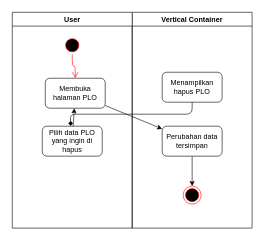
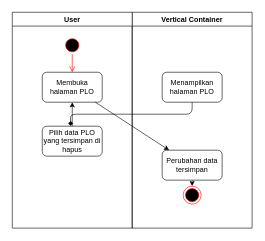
(192, 87) -> (192, 87)
(75, 93) -> (72, 87)
(72, 141) -> (72, 141)
(192, 141) -> (192, 165)
